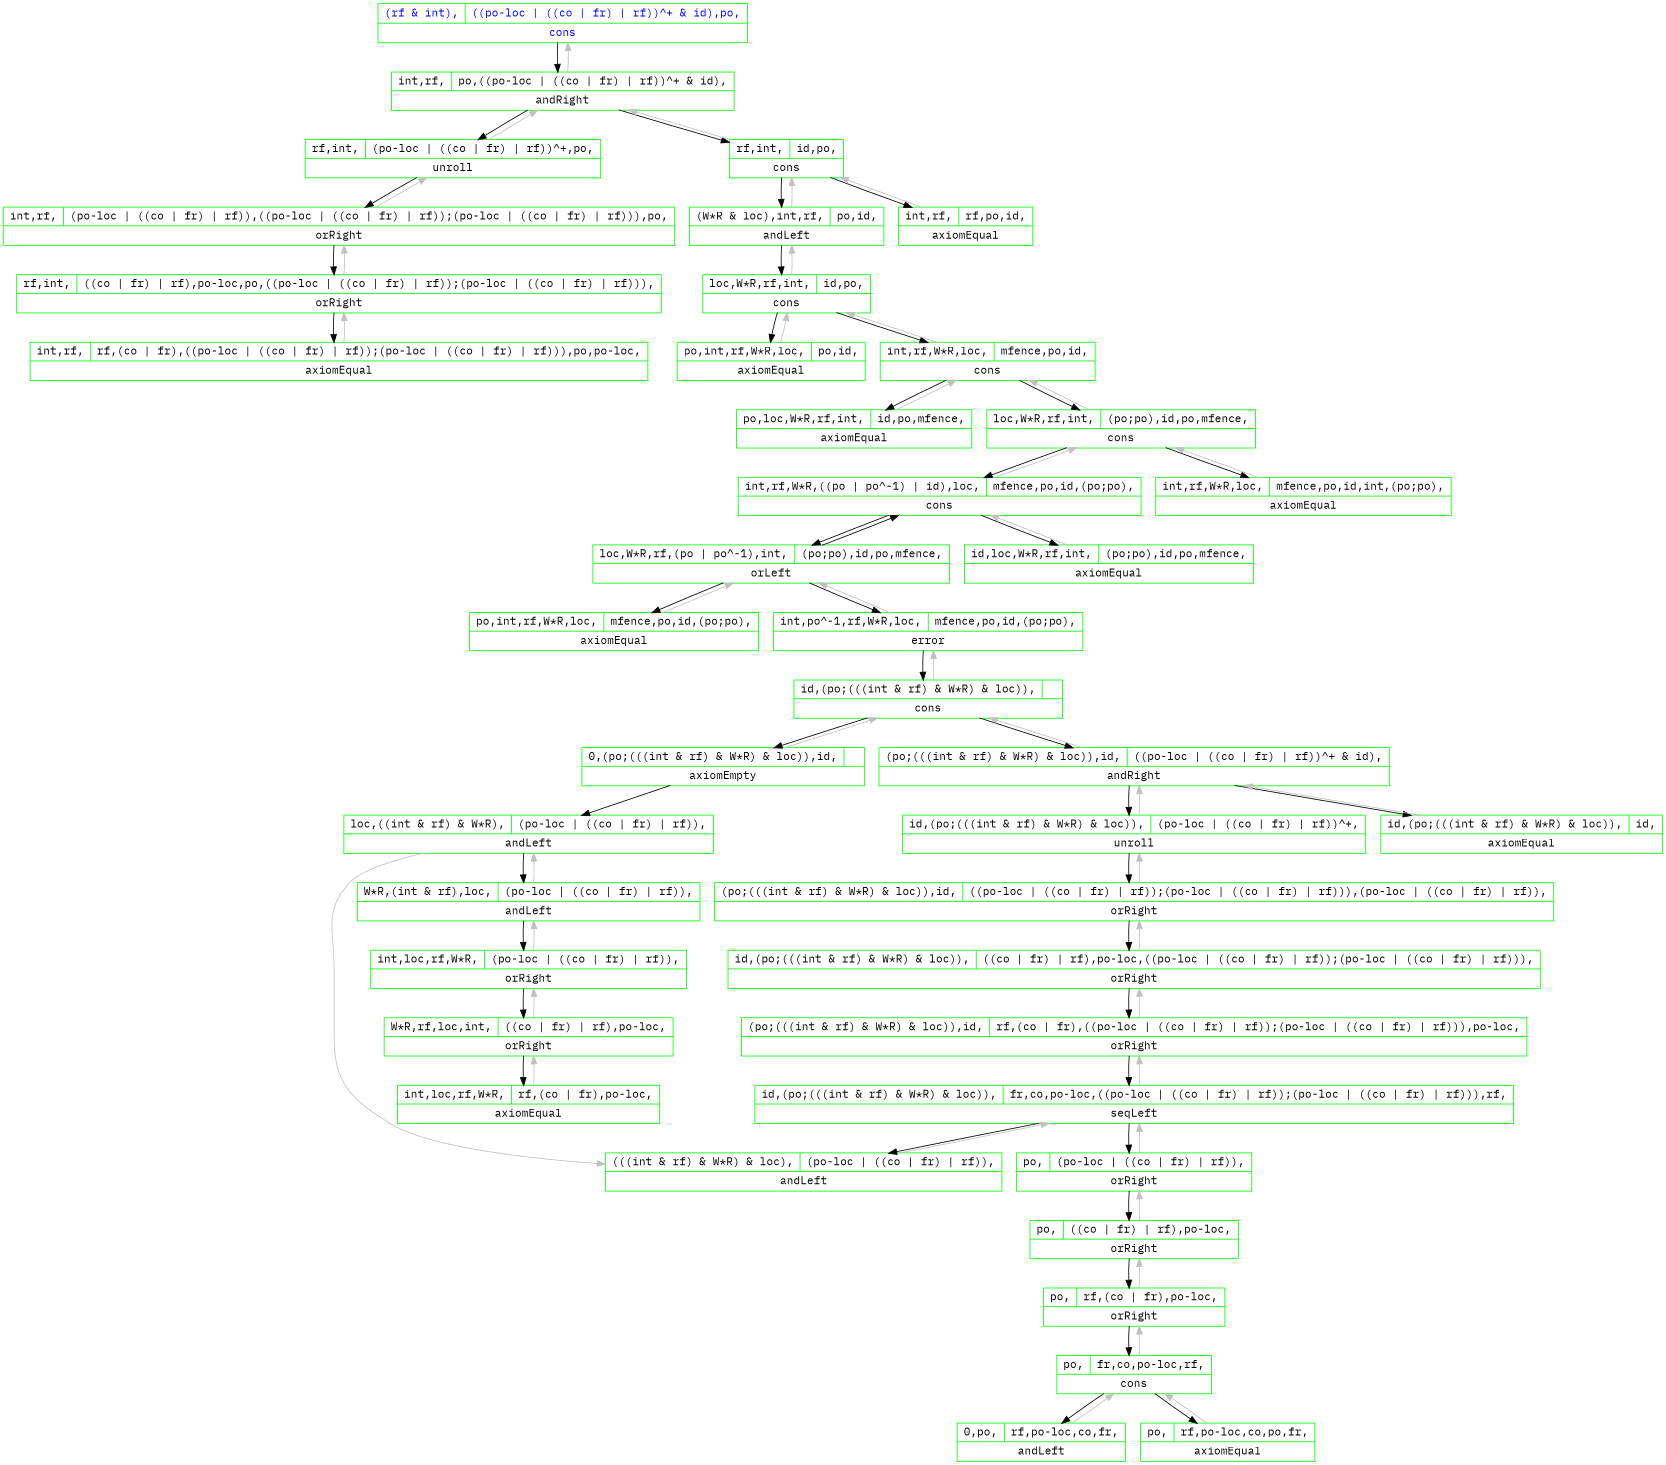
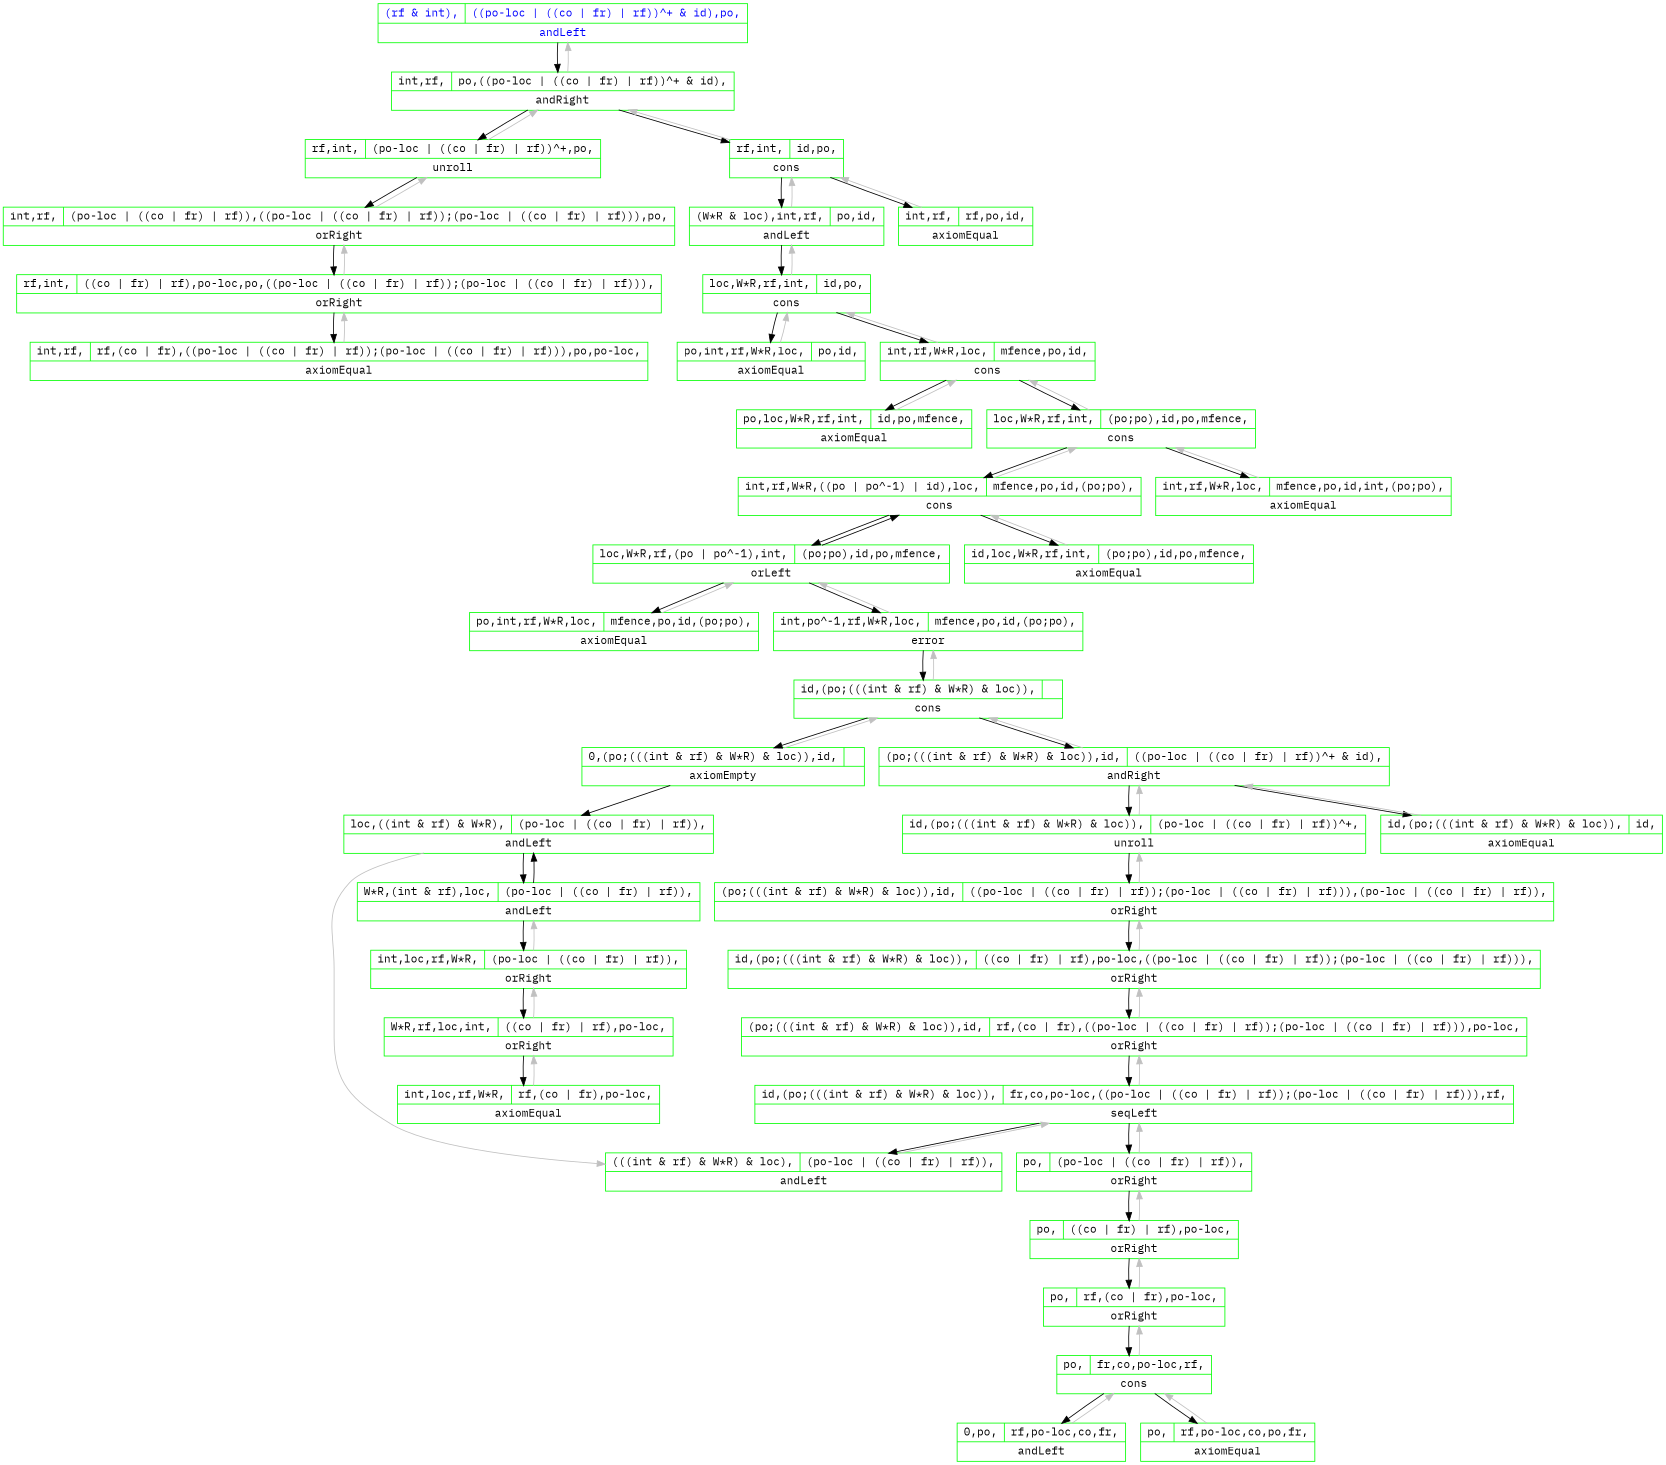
(563, 33) -> (563, 33)
(534, 872) -> (534, 872)
